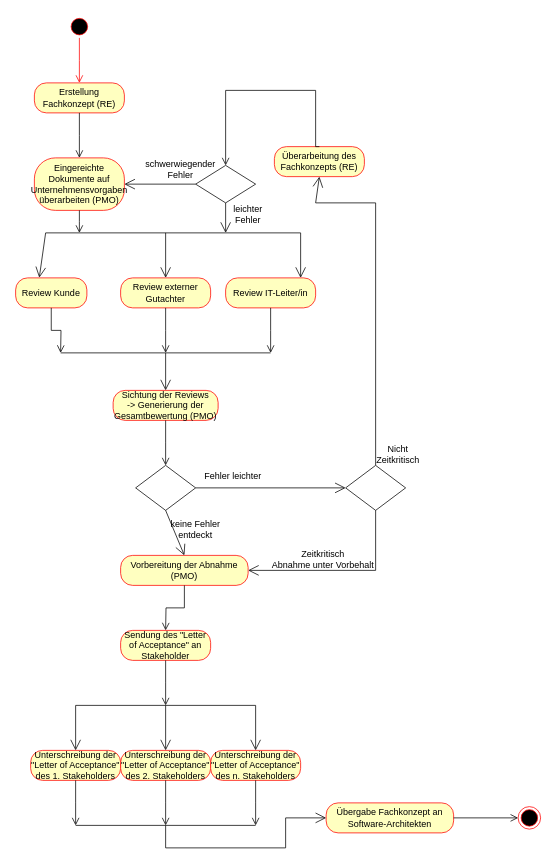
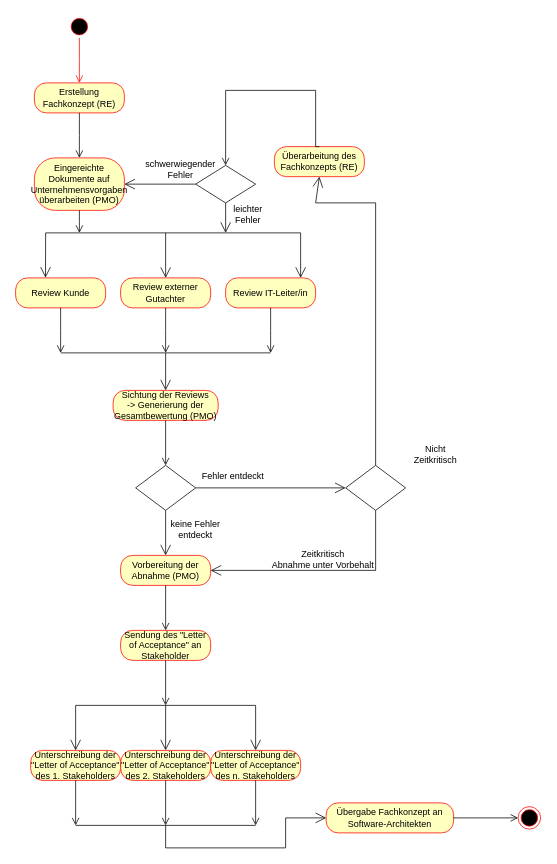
(51, 293) -> (60, 293)
(398, 454) -> (435, 454)
(233, 477) -> (233, 477)
(184, 570) -> (165, 570)
